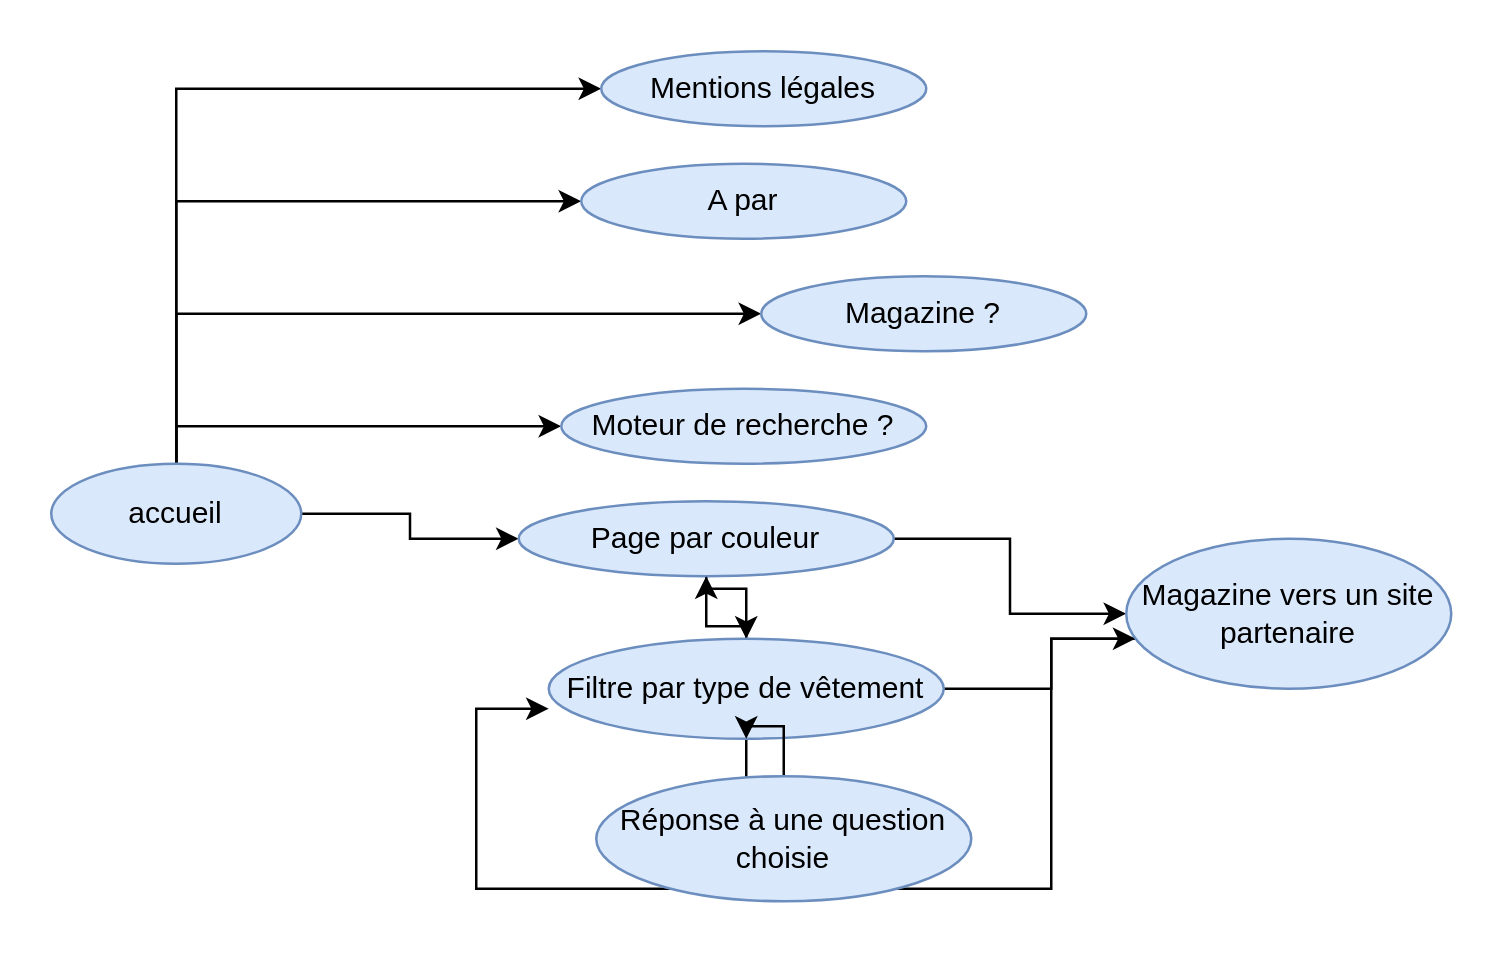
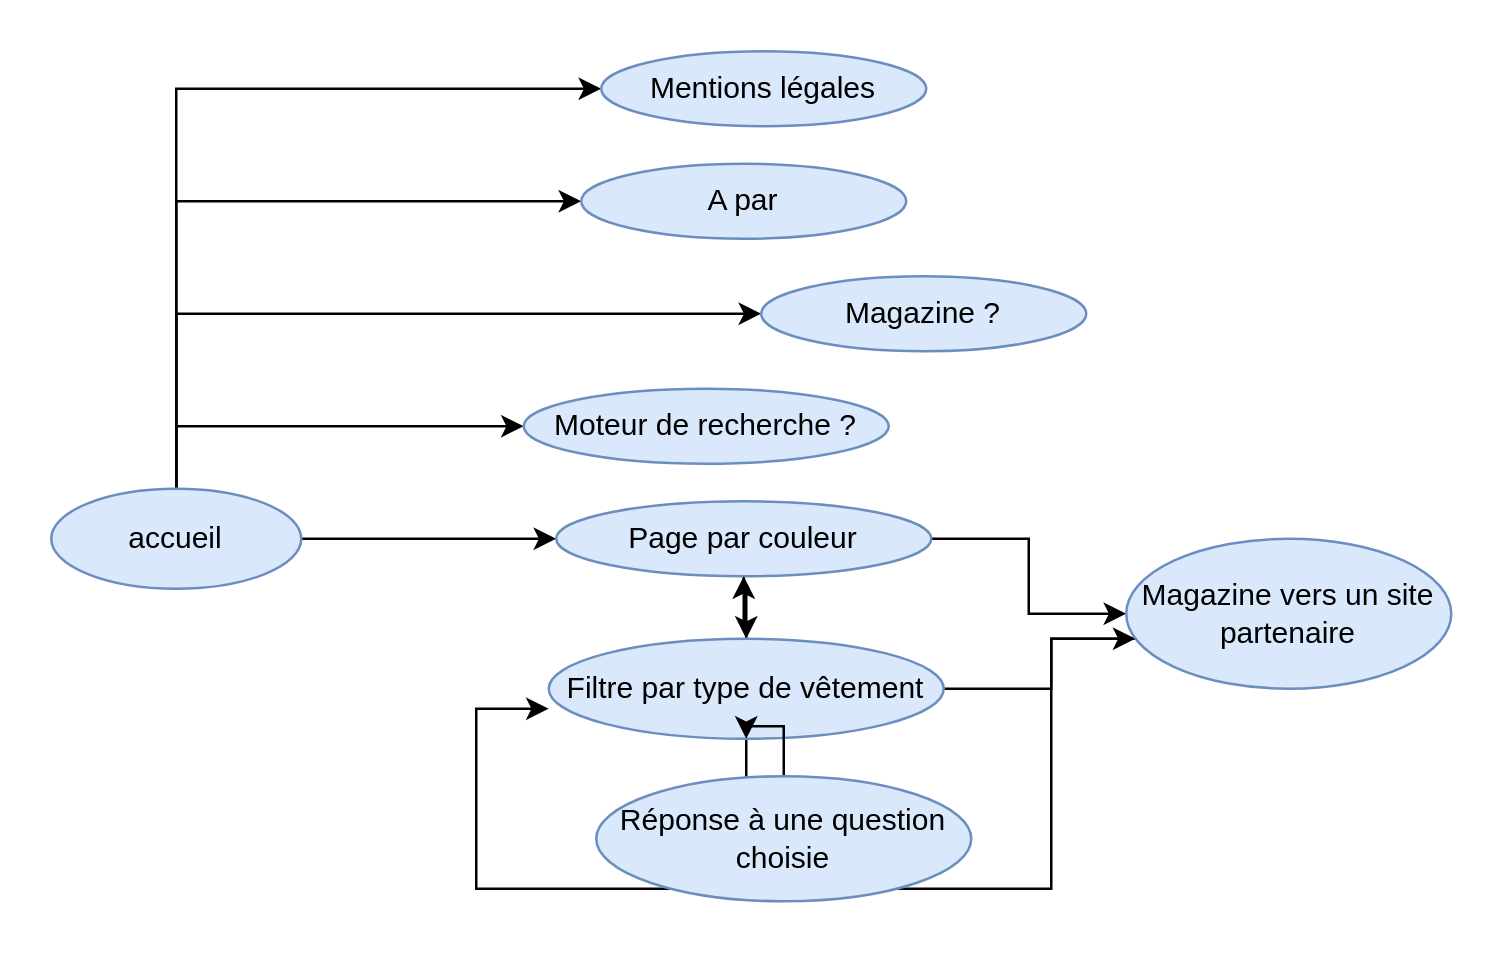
(744, 426) -> (706, 426)
(176, 514) -> (176, 539)
(706, 539) -> (744, 539)
